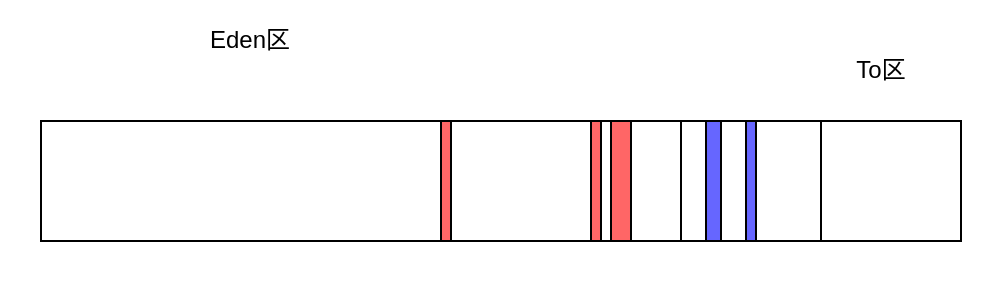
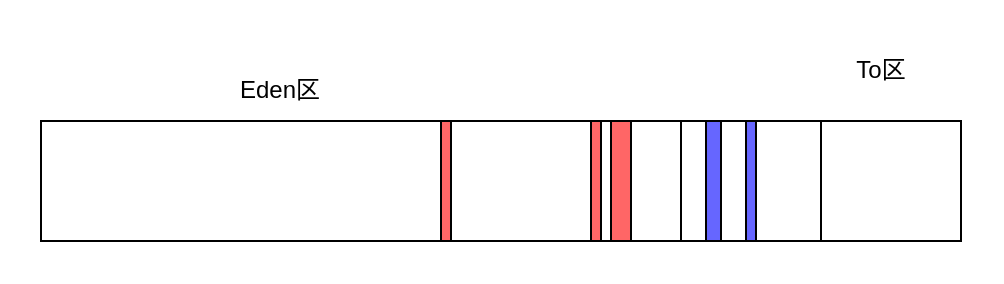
(251, 41) -> (281, 91)
